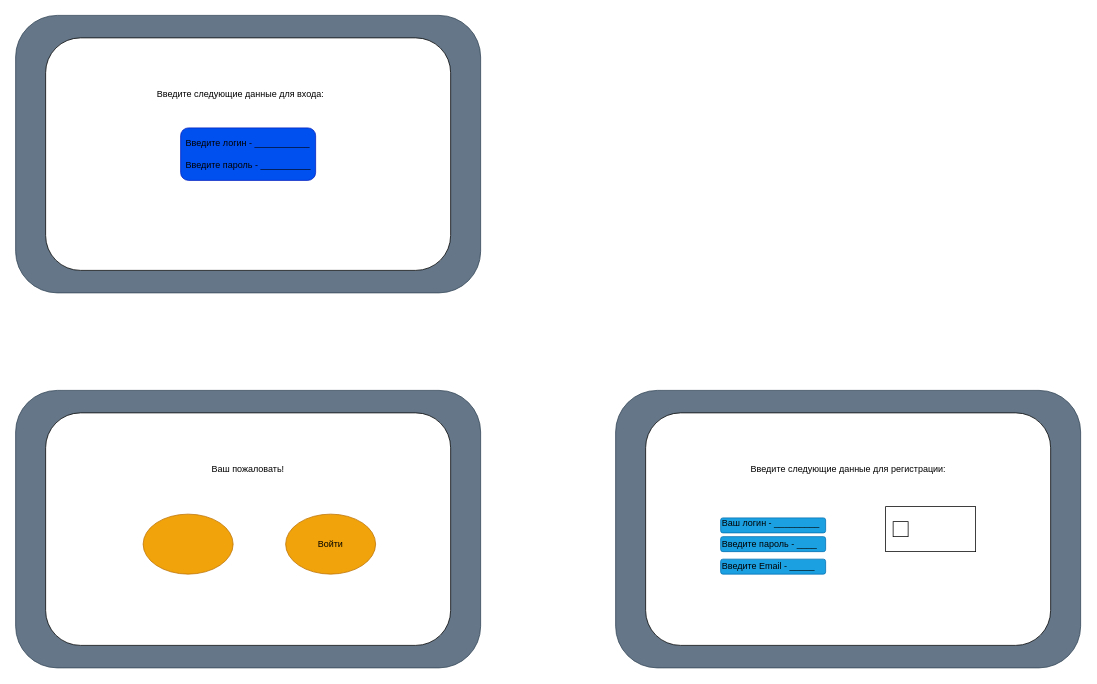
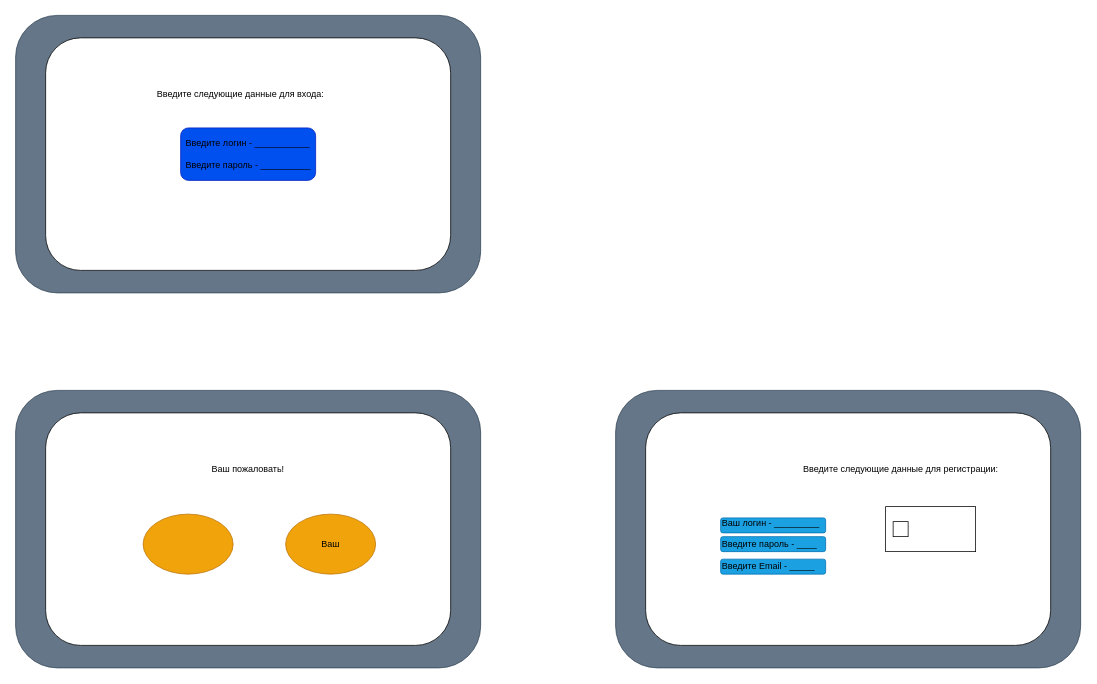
(848, 469) -> (900, 469)
(330, 544) -> (330, 544)
